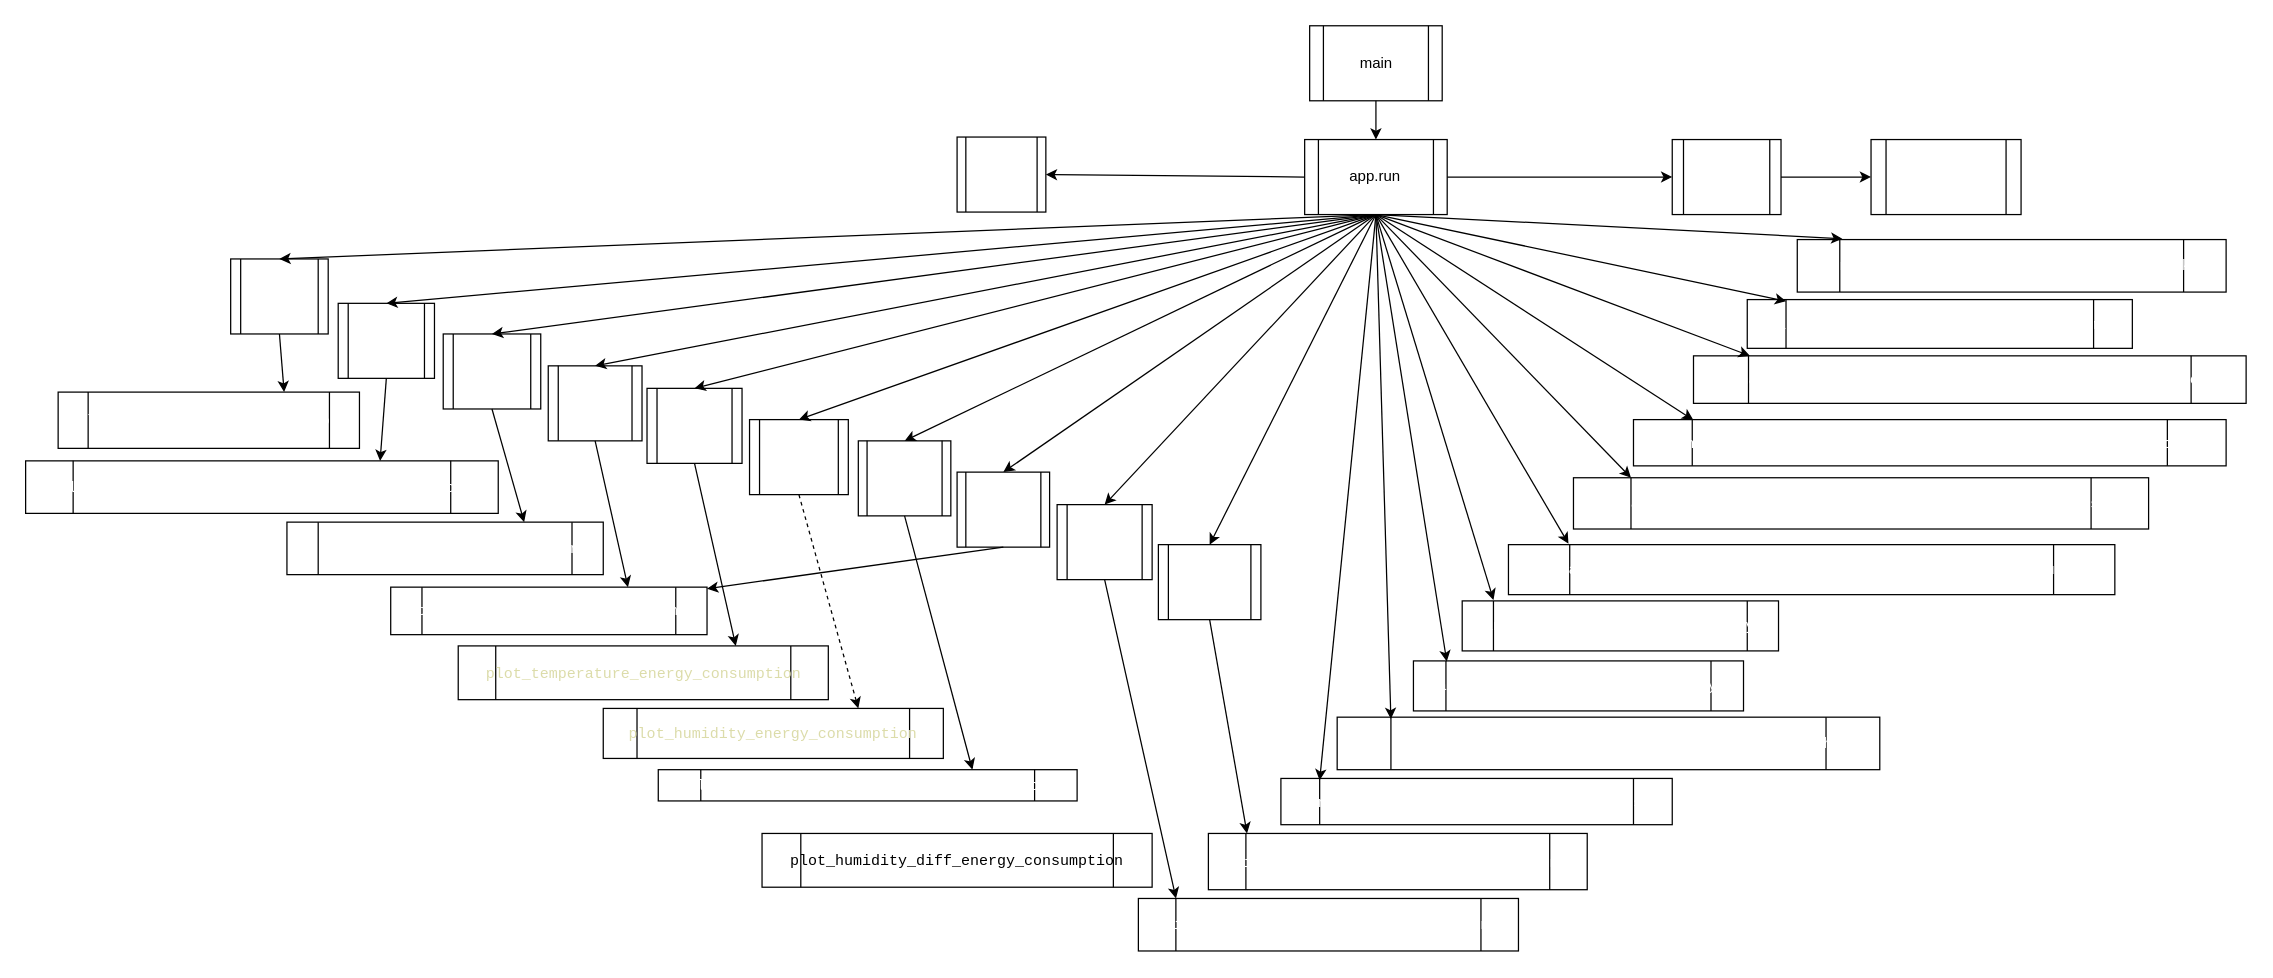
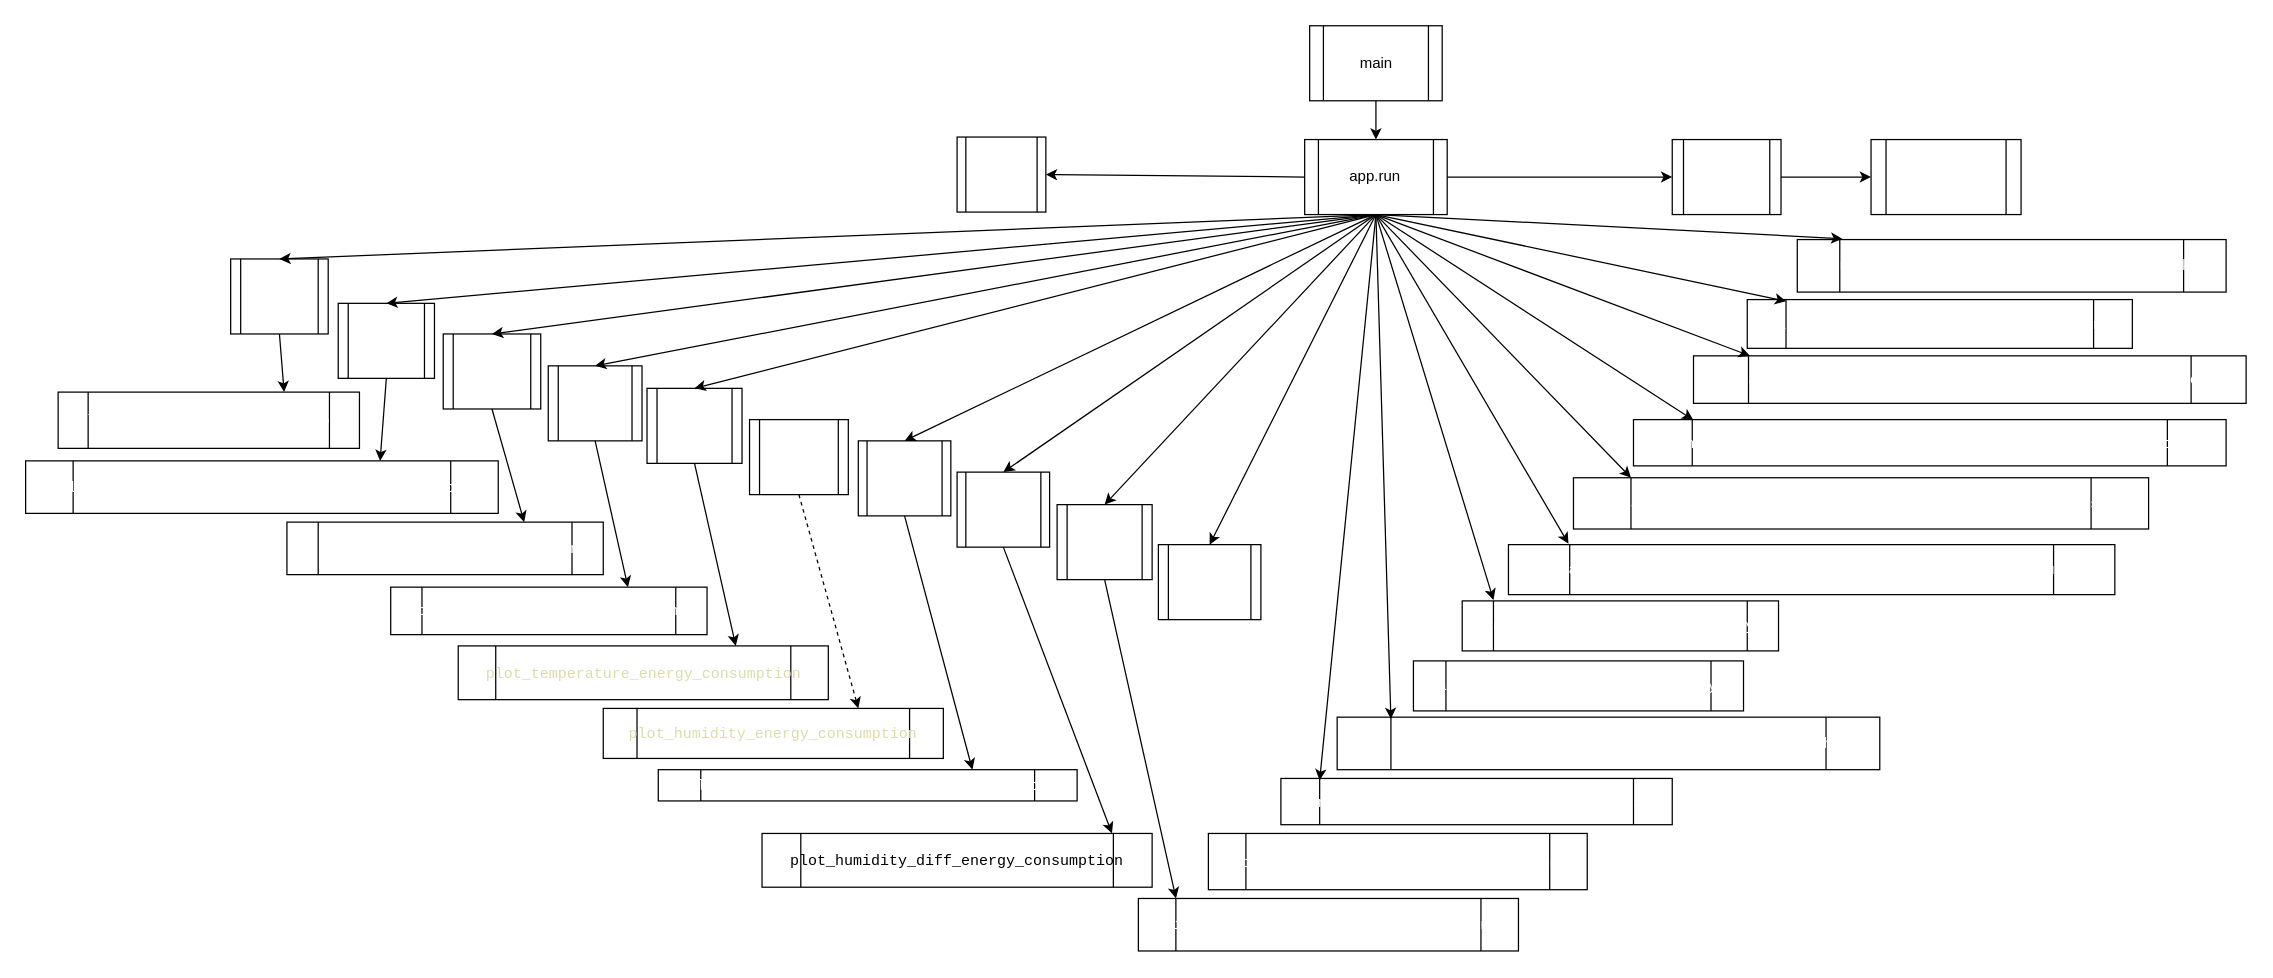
(1080, 320) -> none
(1412, 442) -> none
(859, 567) -> (1056, 686)
(1227, 722) -> none
